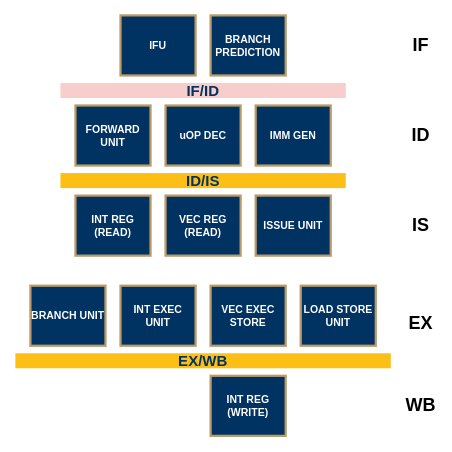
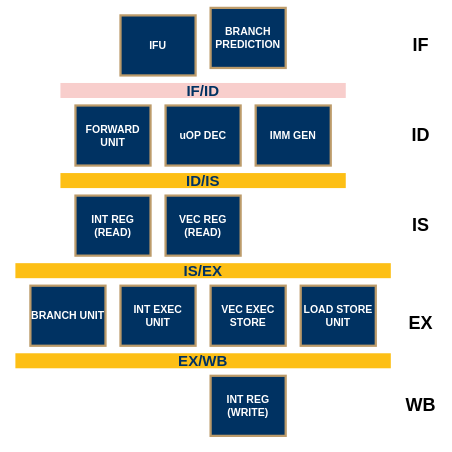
(248, 45) -> (248, 38)
(293, 225) -> none
none -> (203, 270)
